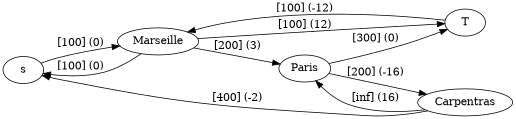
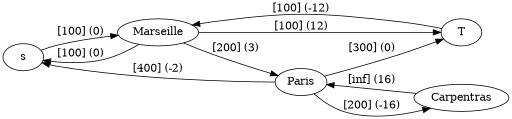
(238, 107) -> (162, 78)
